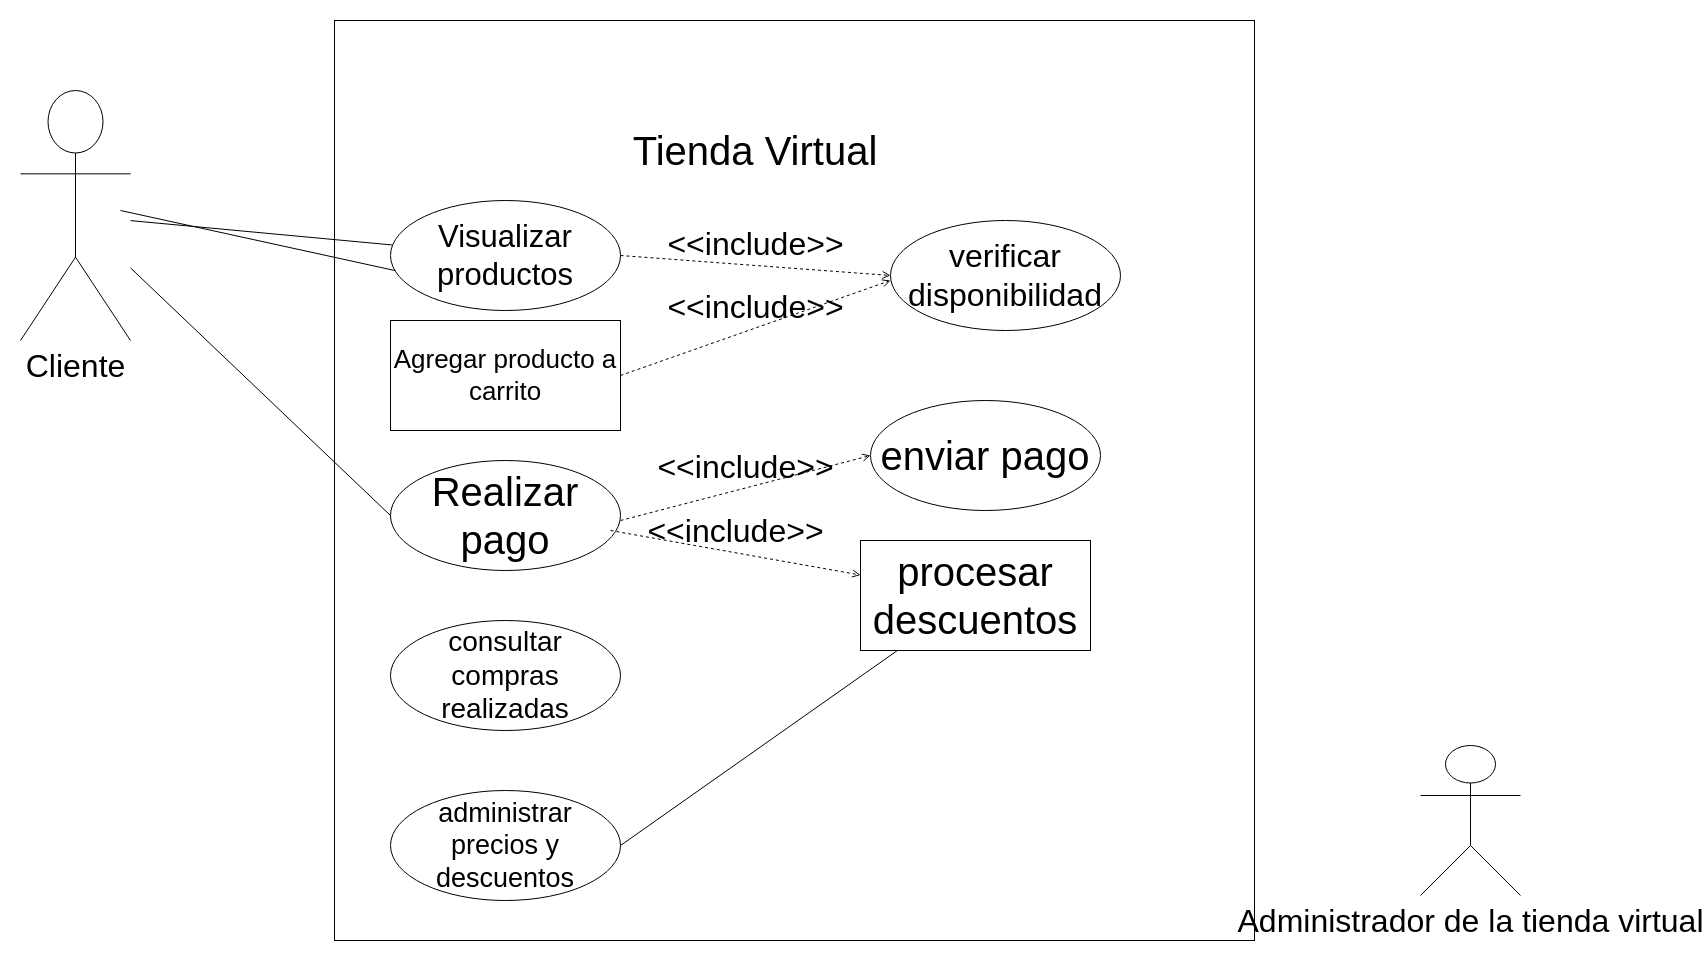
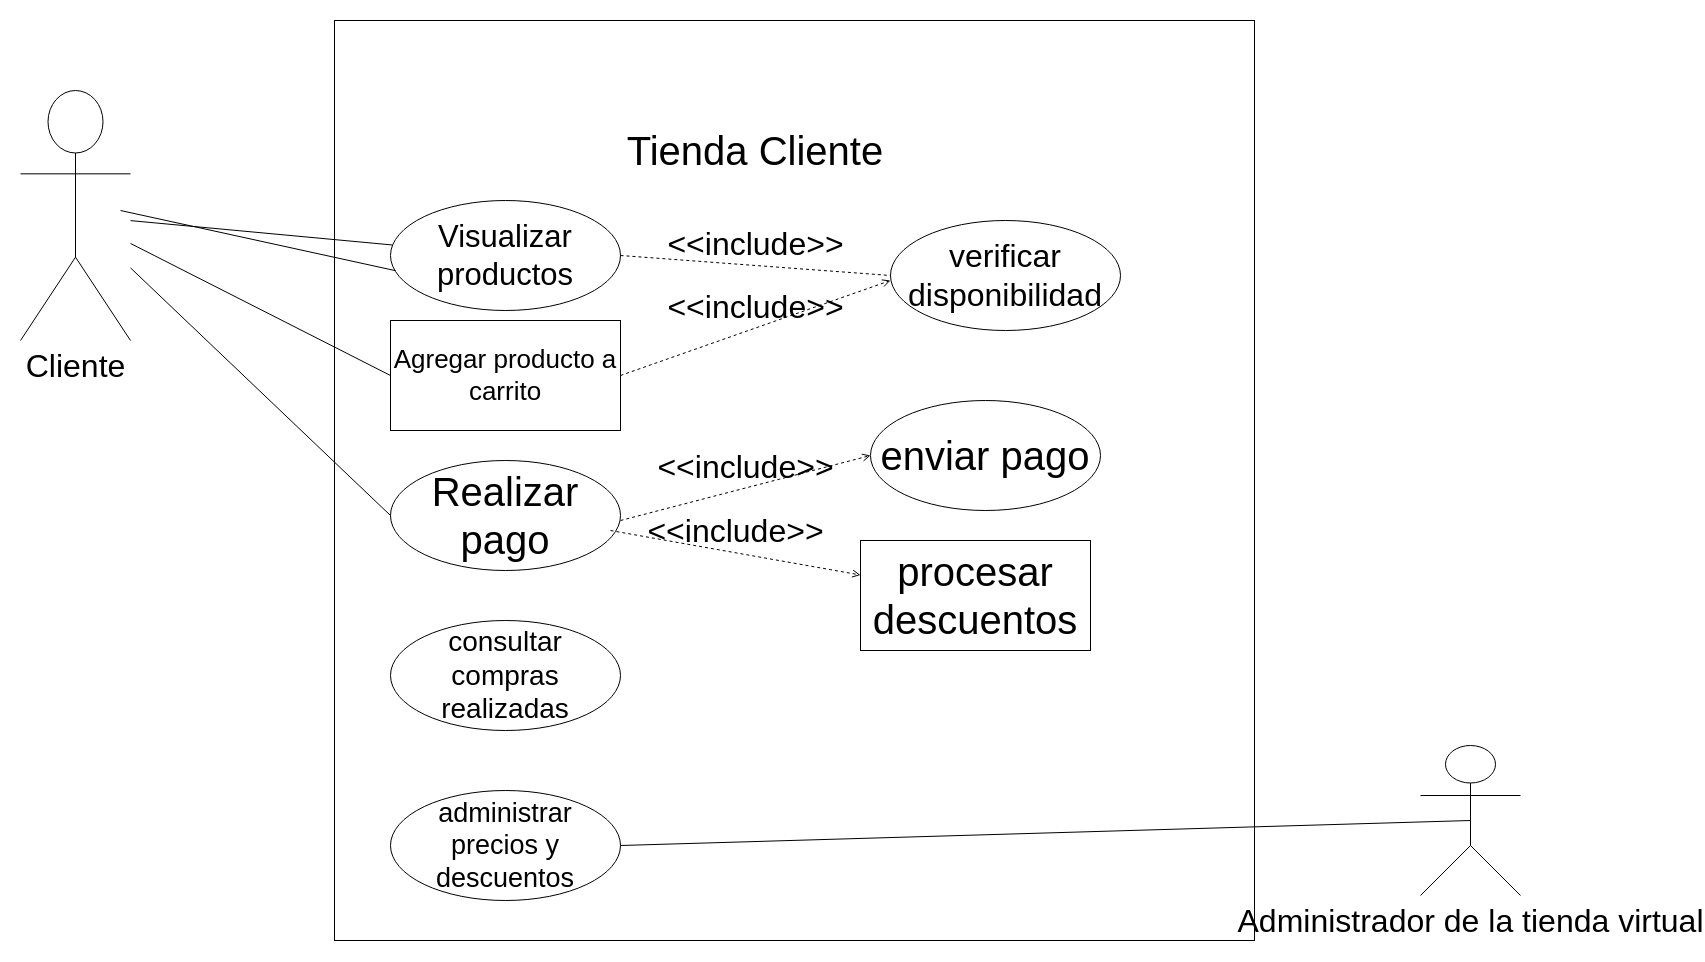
(756, 151) -> (756, 151)
(884, 275) -> (886, 275)
none -> (260, 309)
(759, 748) -> (1045, 833)
